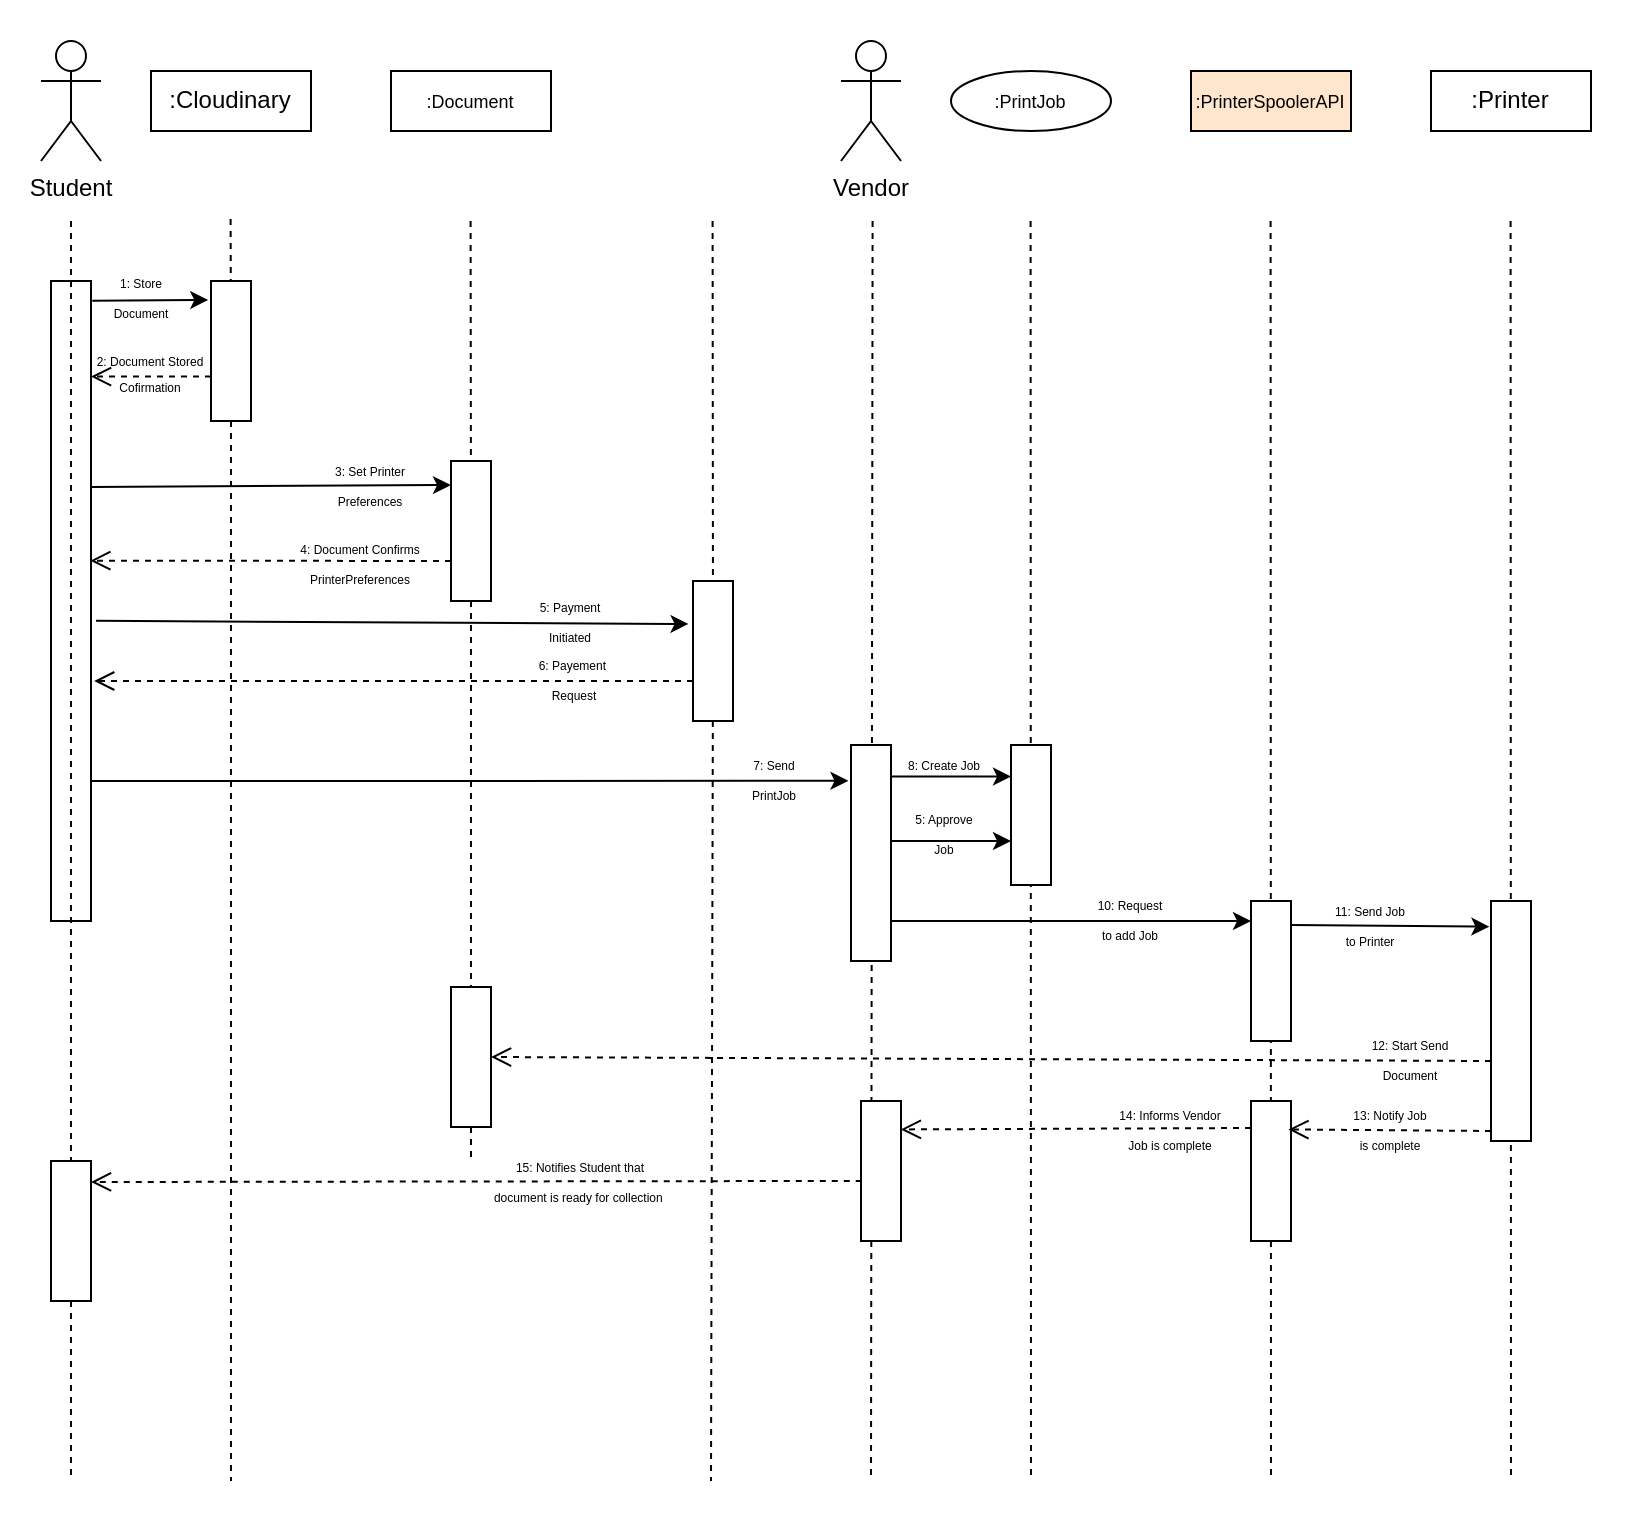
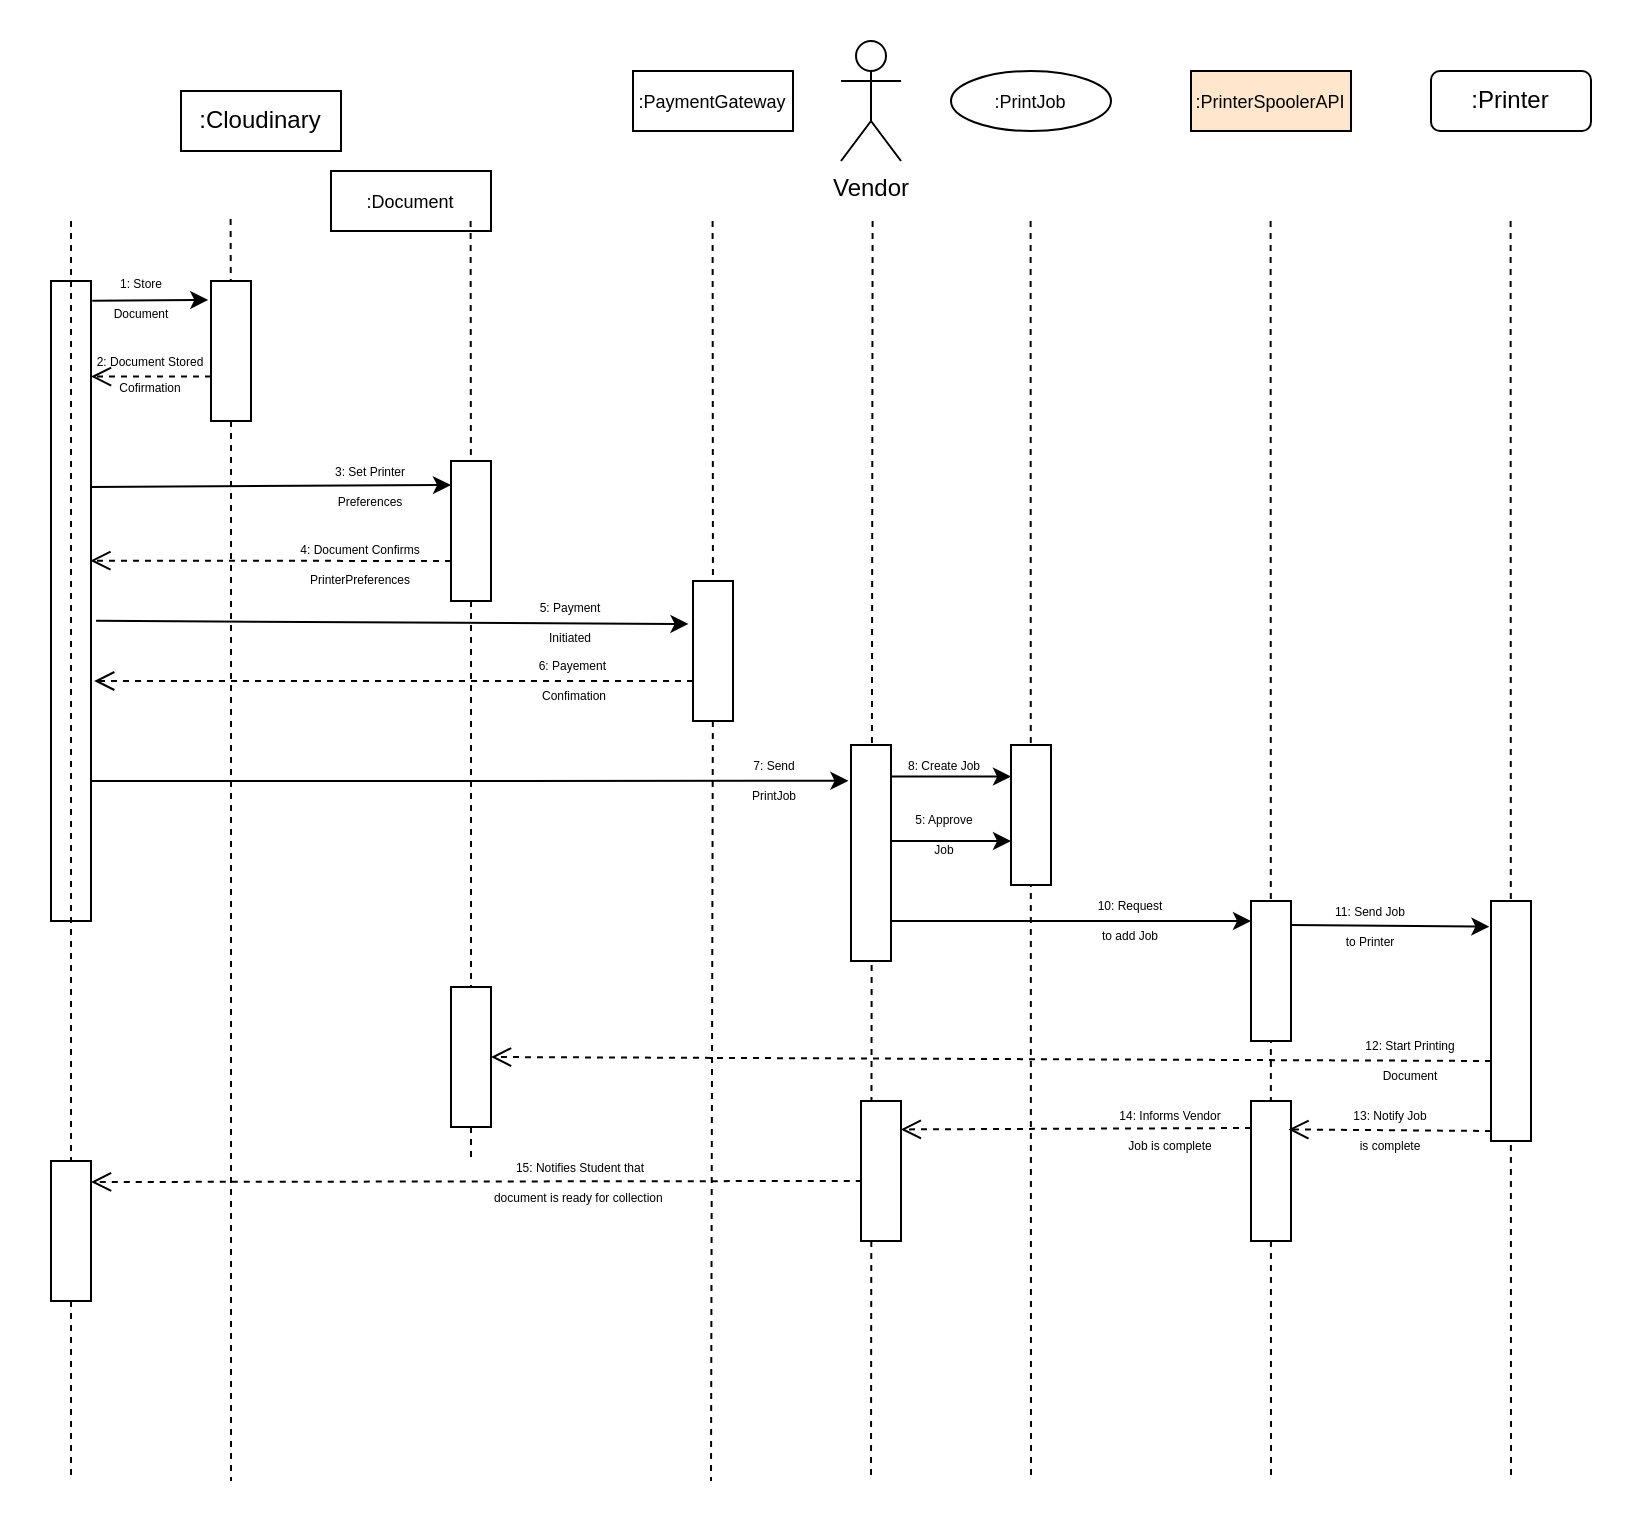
(71, 101) -> none
(231, 101) -> (261, 121)
(471, 101) -> (411, 201)
none -> (713, 101)
(1511, 101) -> (1511, 101)
(575, 677) -> (575, 677)
(1411, 1057) -> (1411, 1057)
